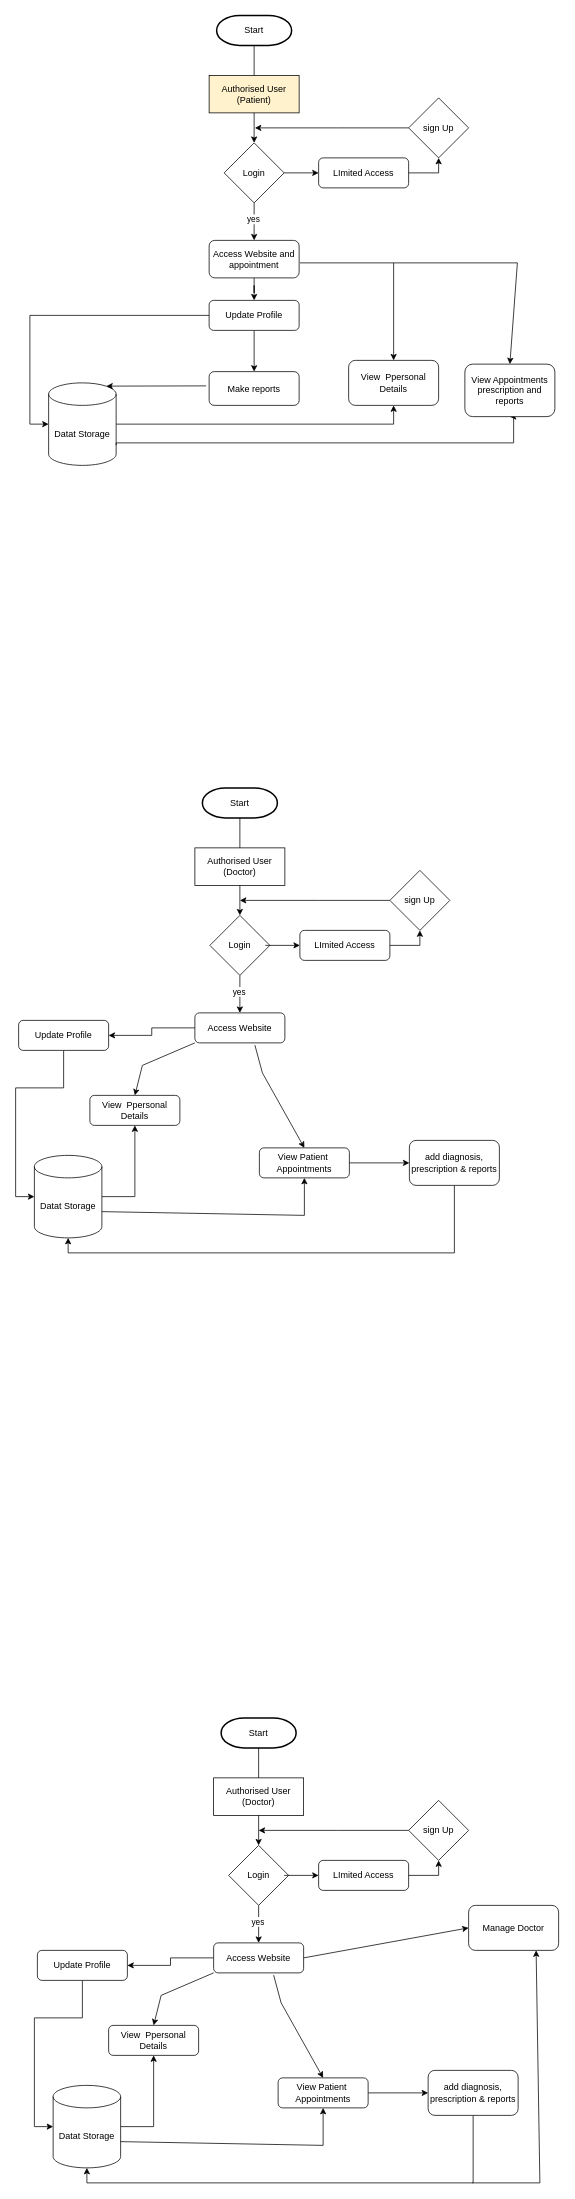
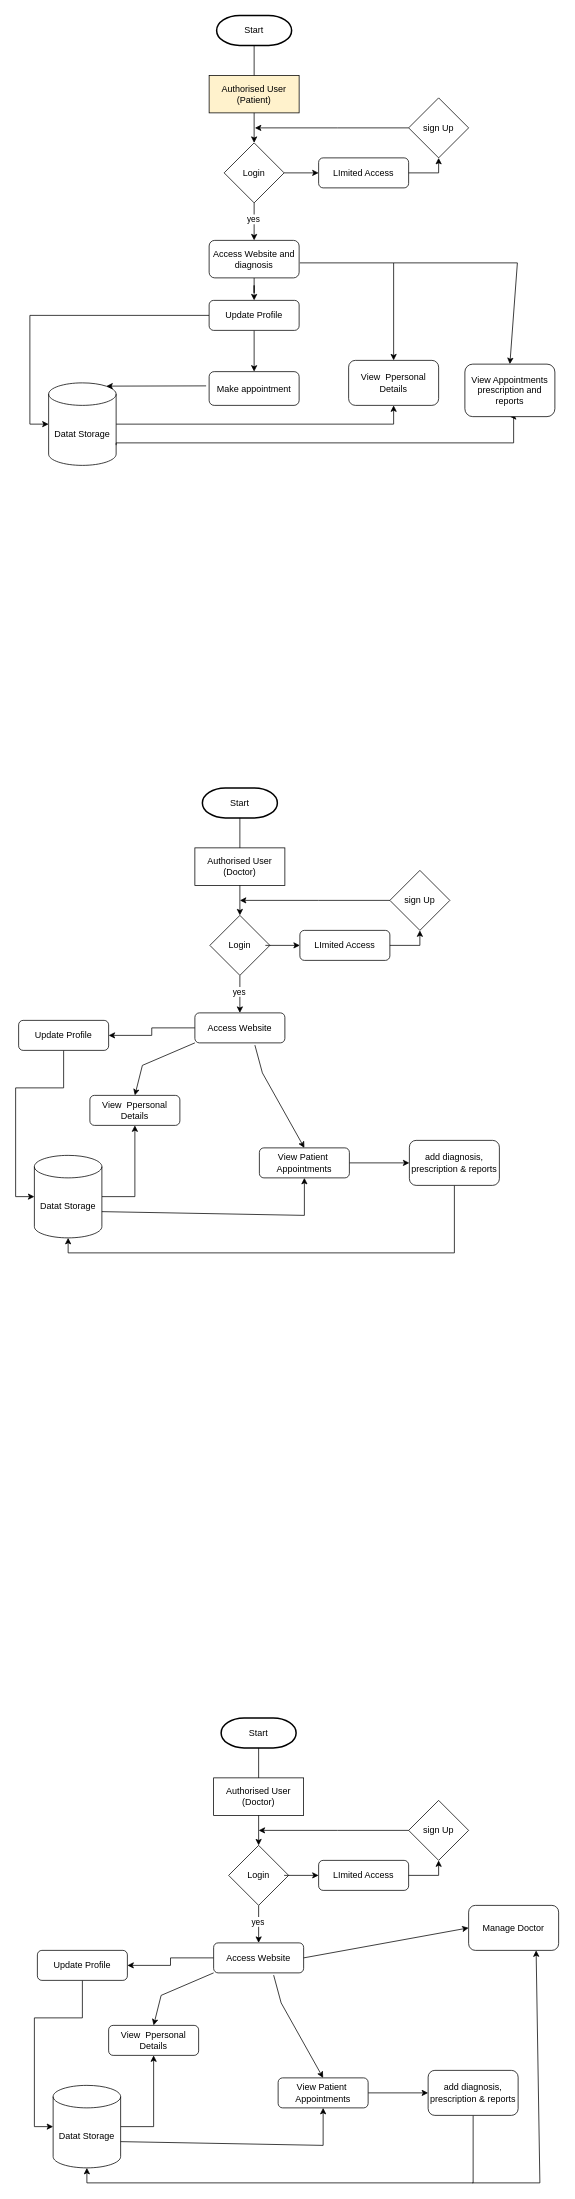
(254, 259) -> (254, 259)
(254, 389) -> (254, 389)
